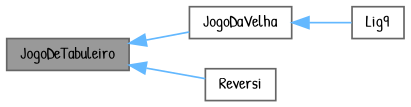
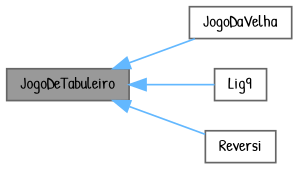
(330, 23) -> (180, 85)
